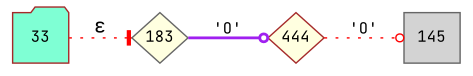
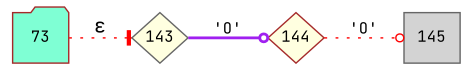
(41, 38) -> (41, 38)
(160, 38) -> (160, 38)
(296, 38) -> (296, 38)
